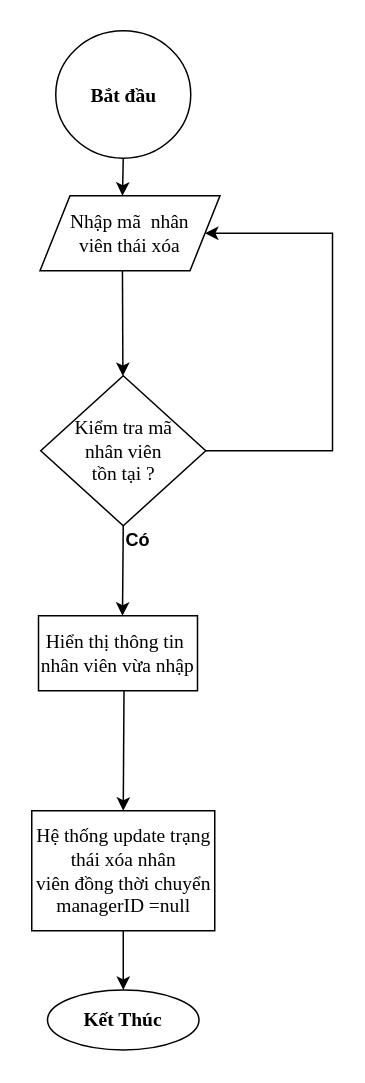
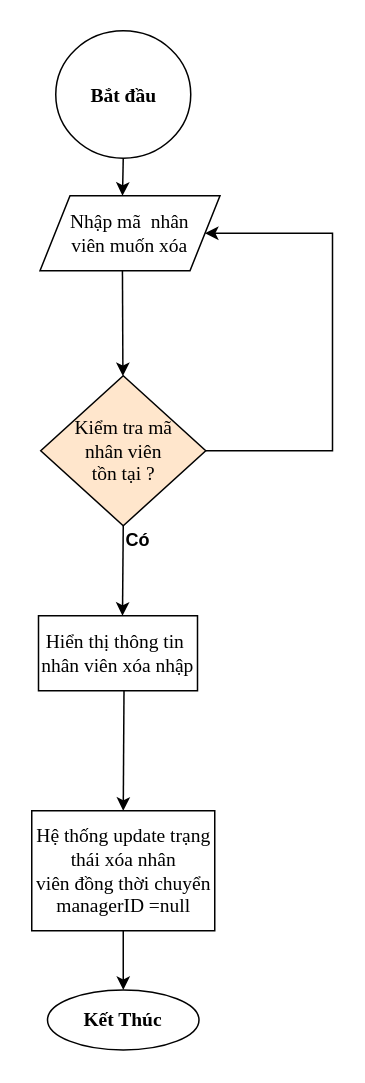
(130, 233) -> (130, 233)
(123, 451) -> (123, 451)
(118, 653) -> (118, 653)
